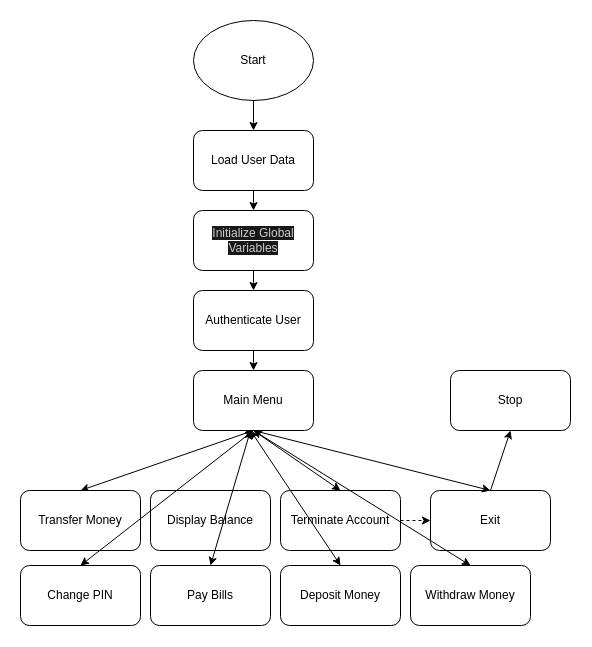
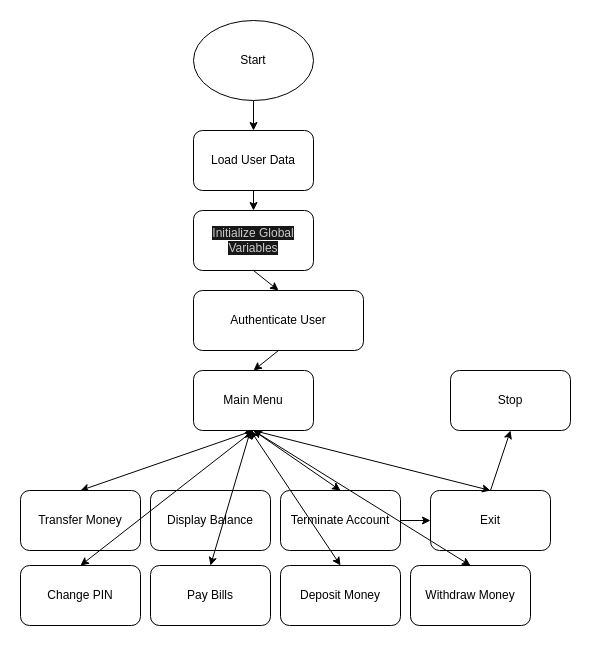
(254, 321) -> (279, 321)
(413, 521) -> (413, 521)
